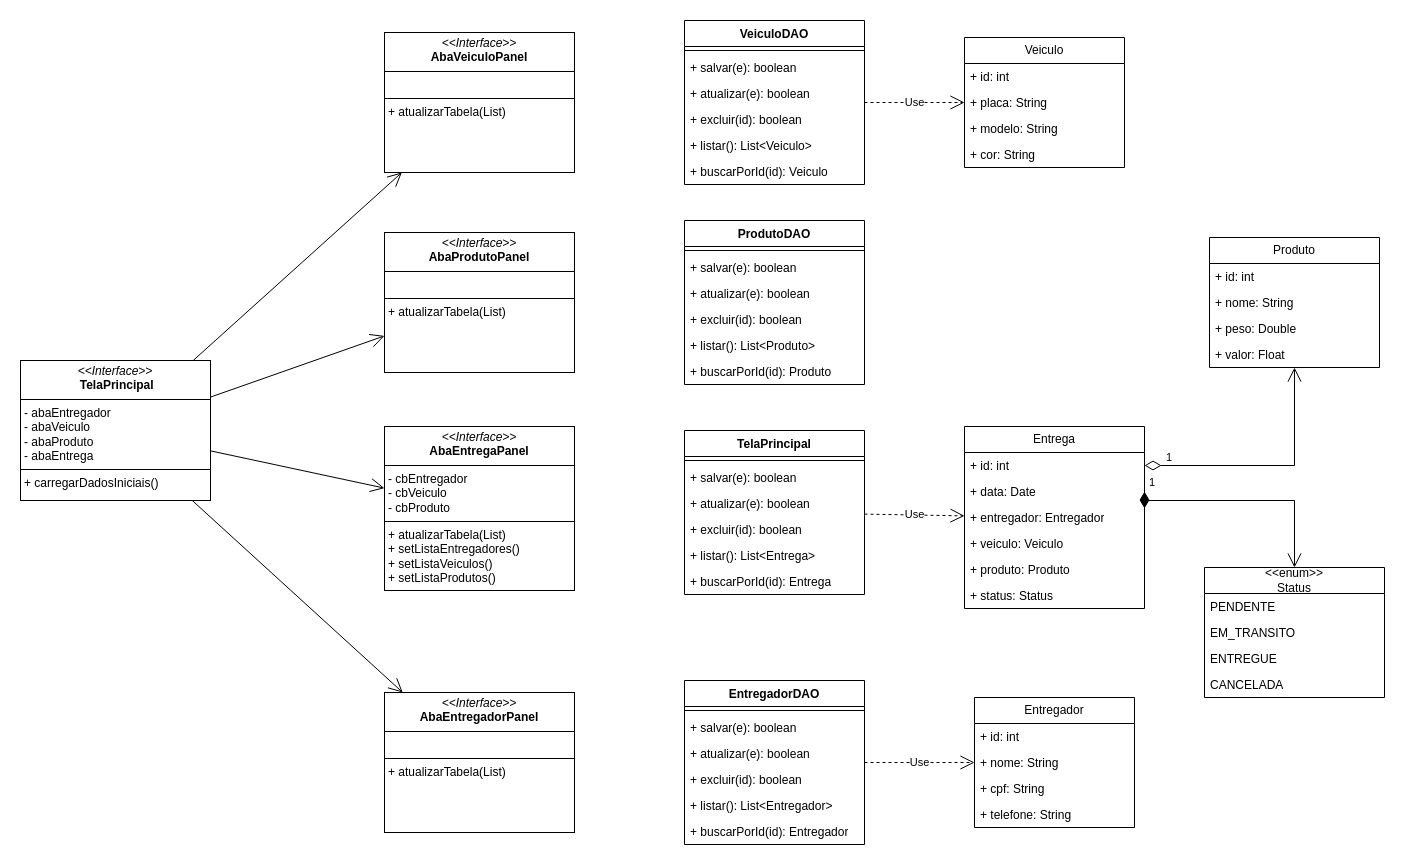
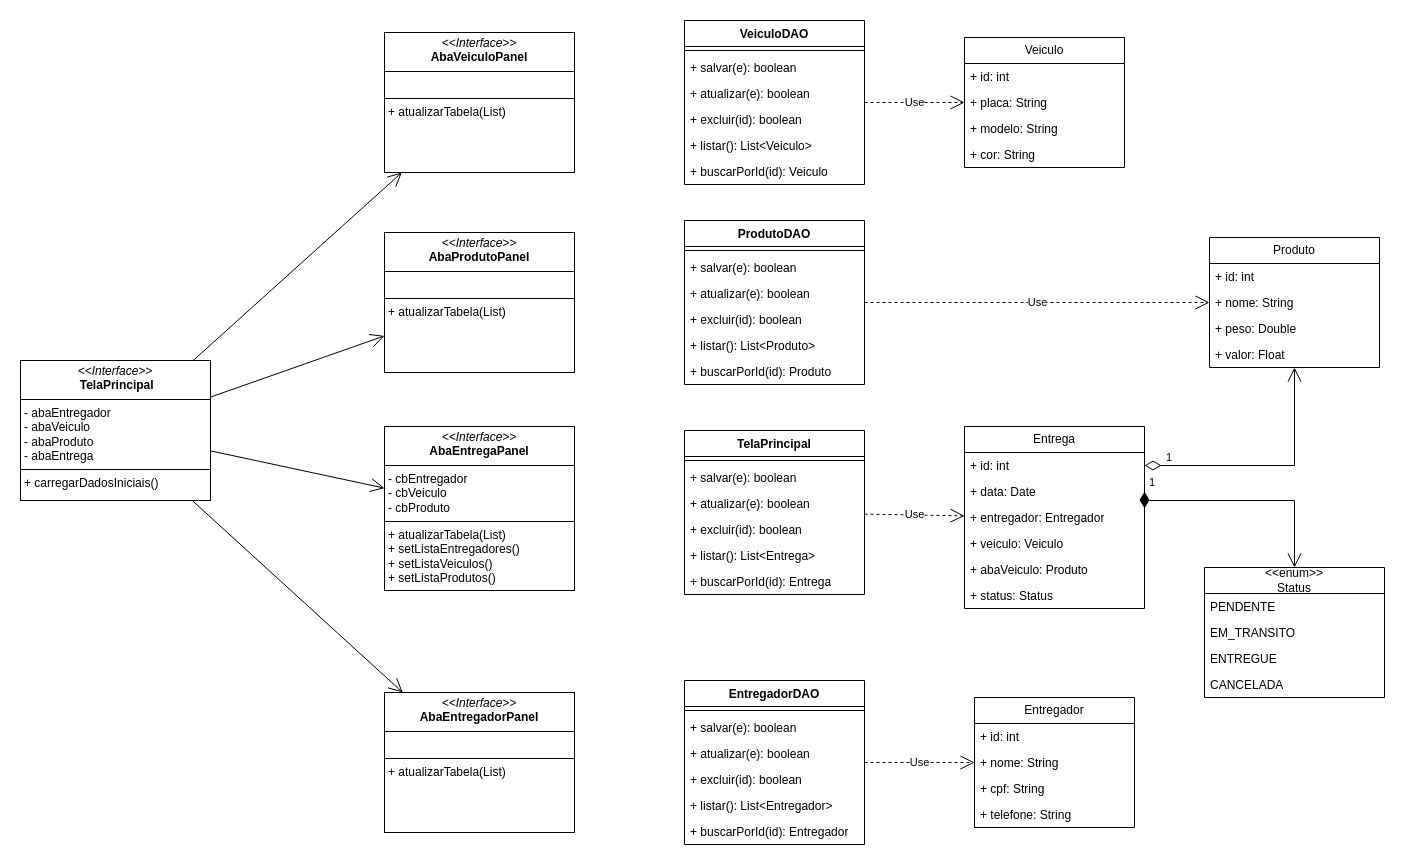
none -> (1036, 303)
(1026, 571) -> (1033, 571)
